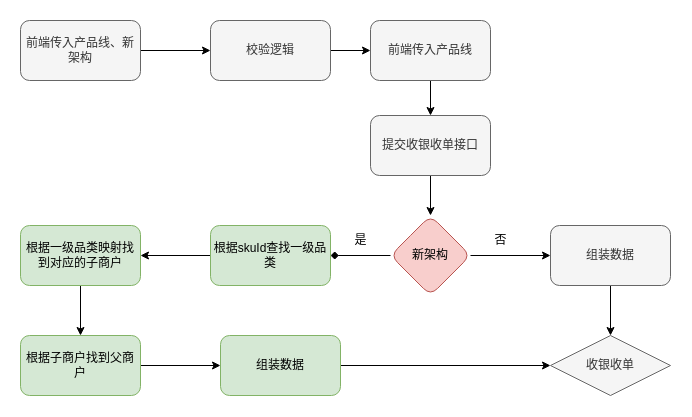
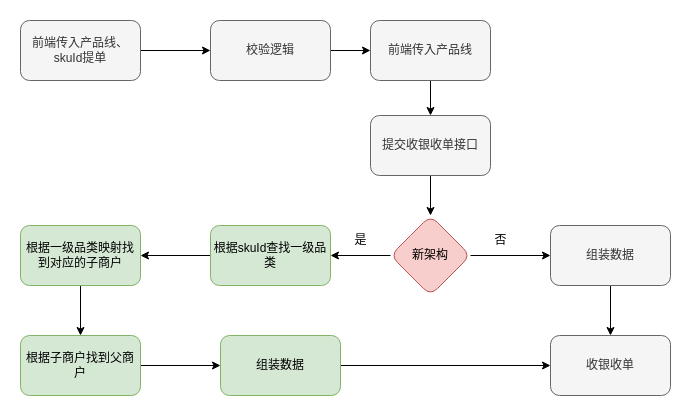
(81, 51) -> (81, 51)
(339, 256) -> (339, 256)
(611, 366) -> (611, 366)
